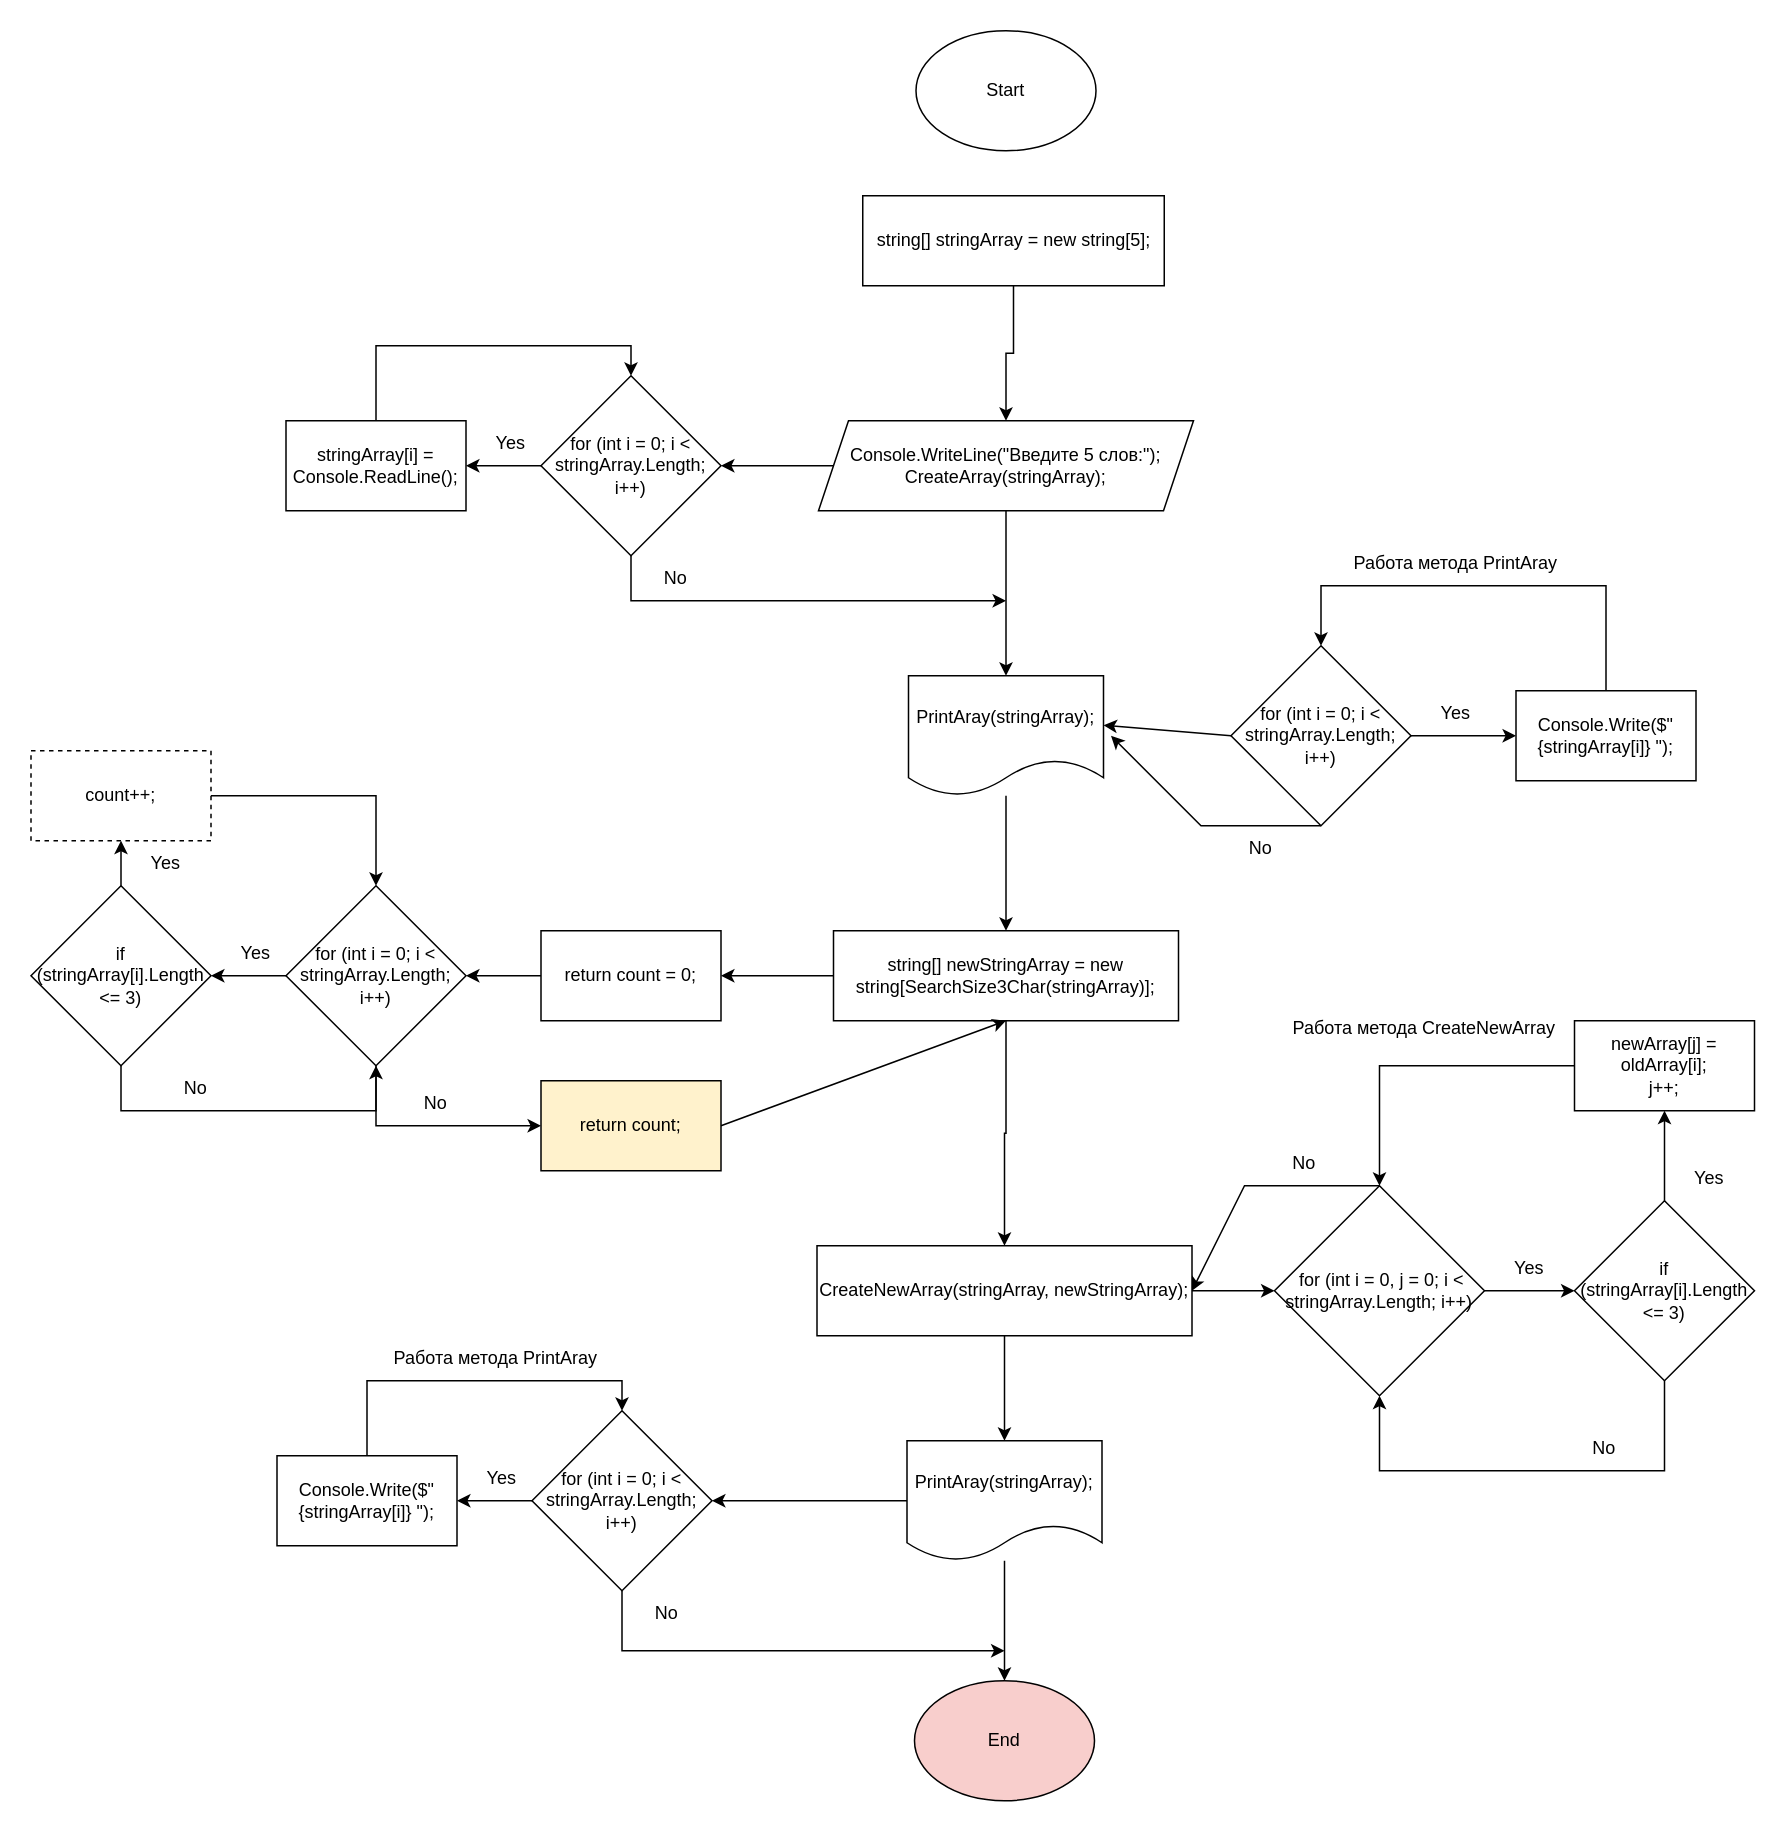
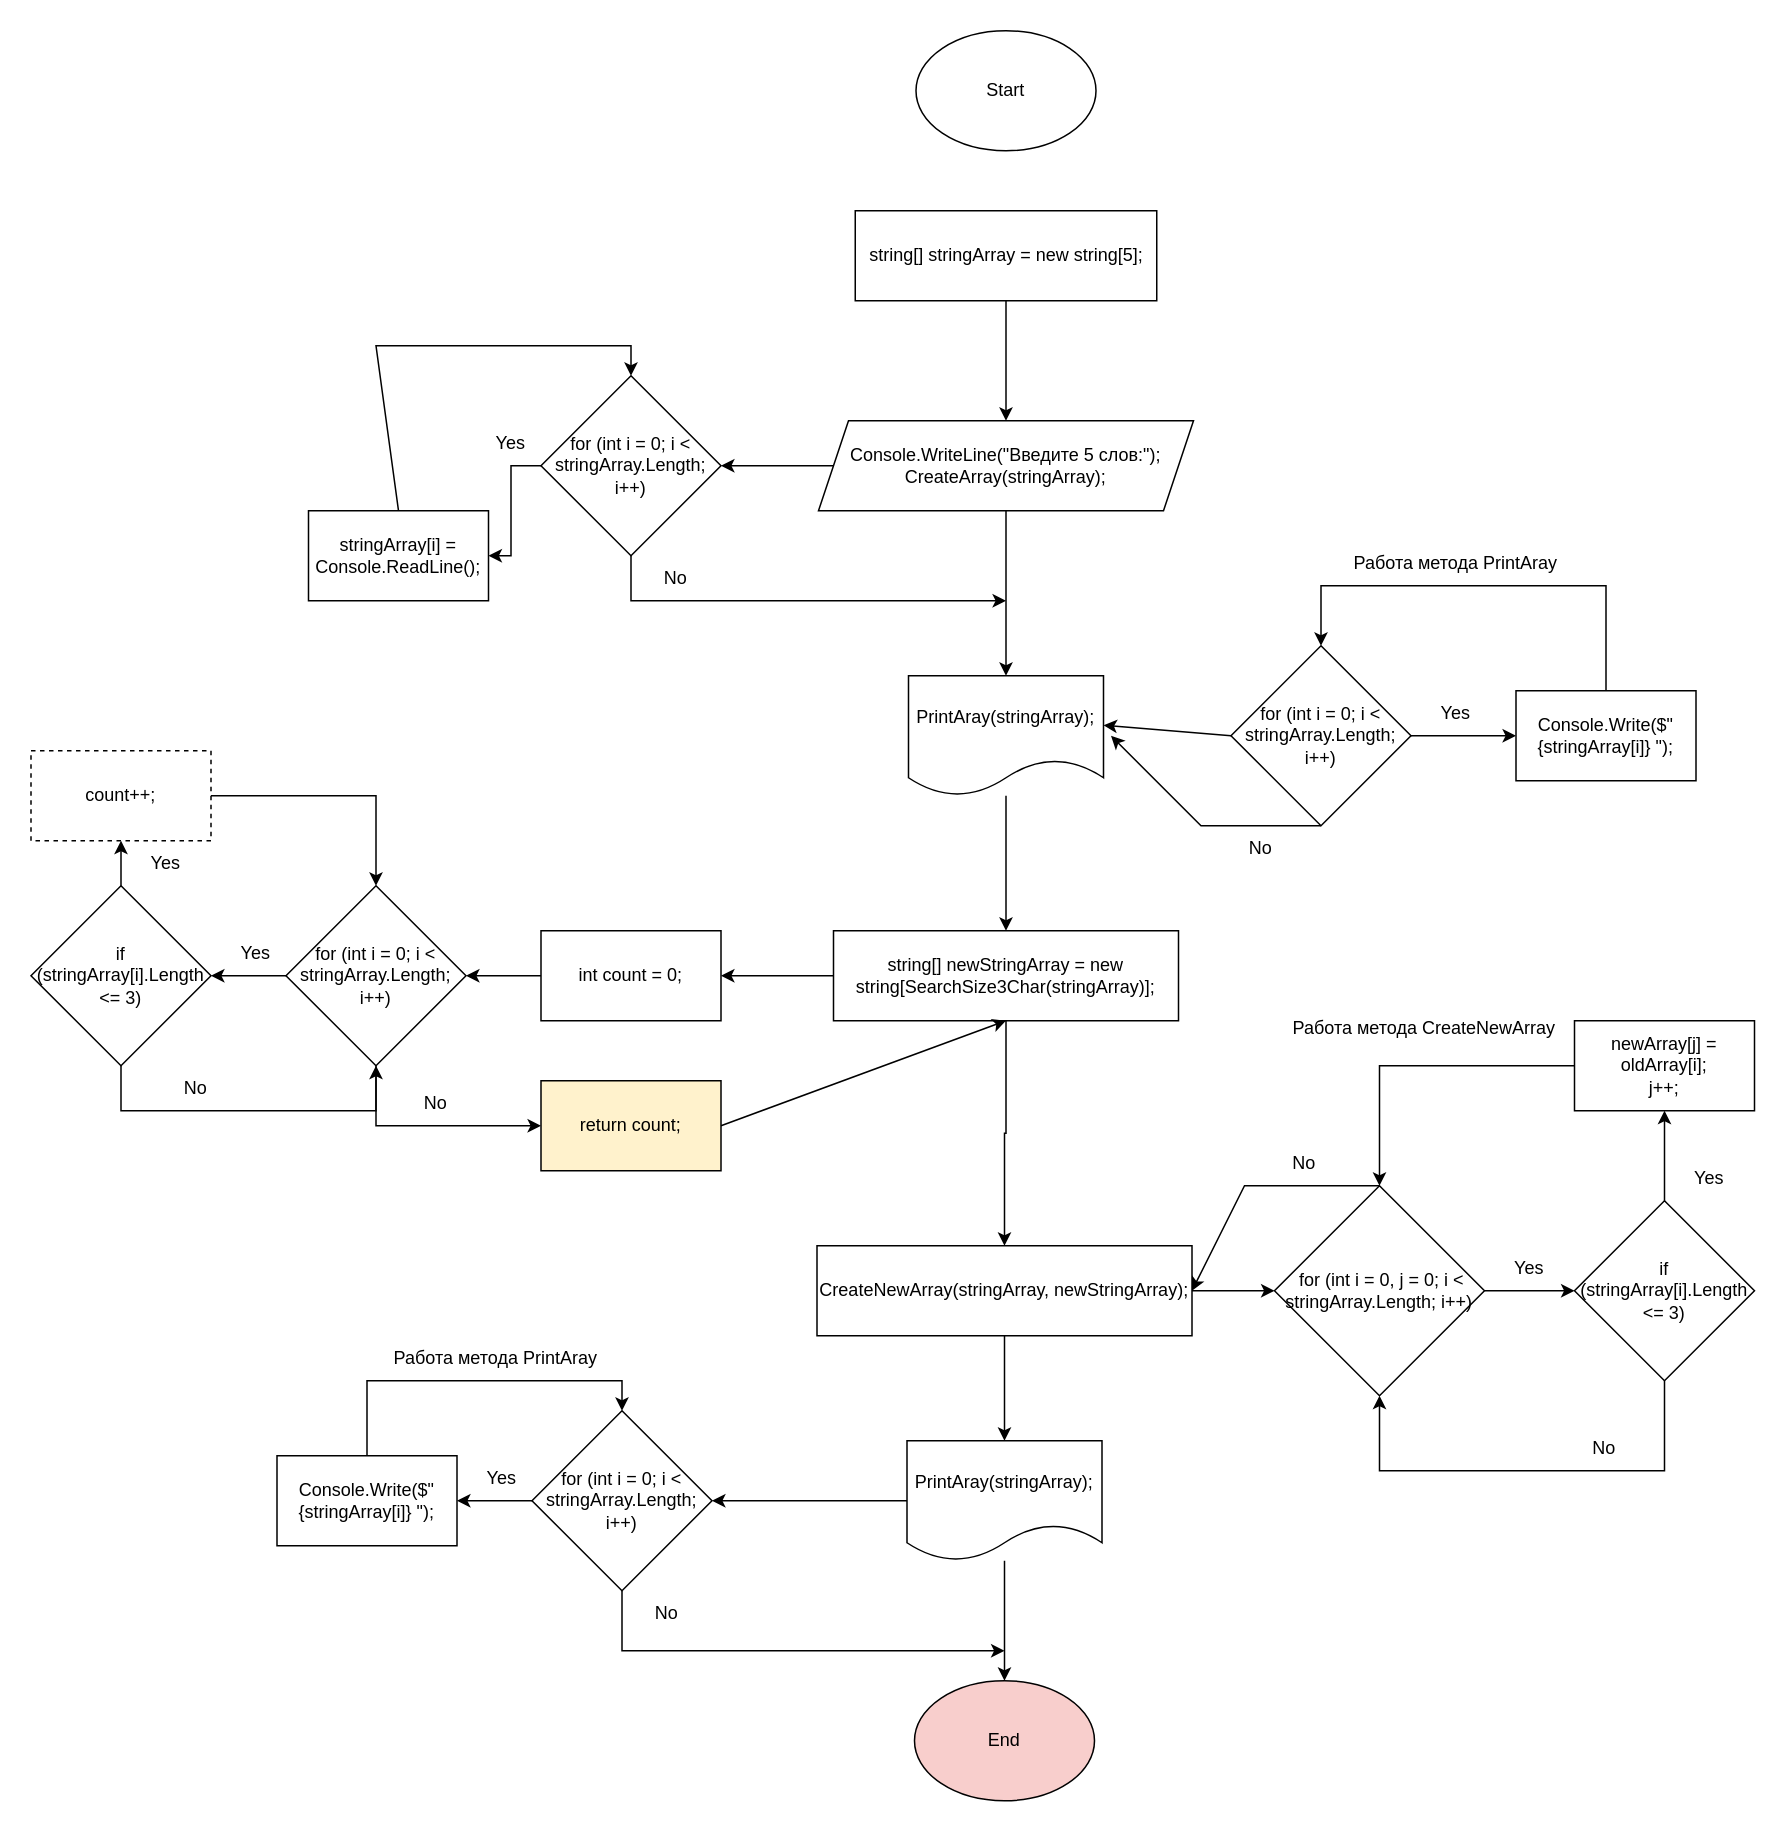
(1013, 241) -> (1006, 256)
(376, 466) -> (398, 556)
(631, 976) -> (631, 976)
